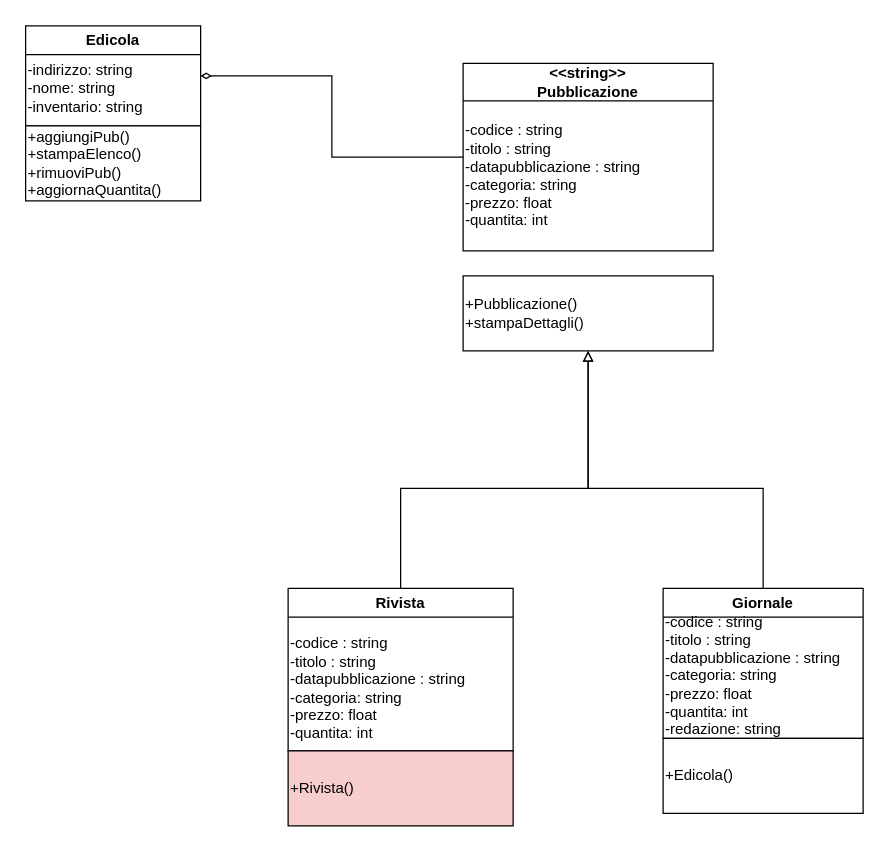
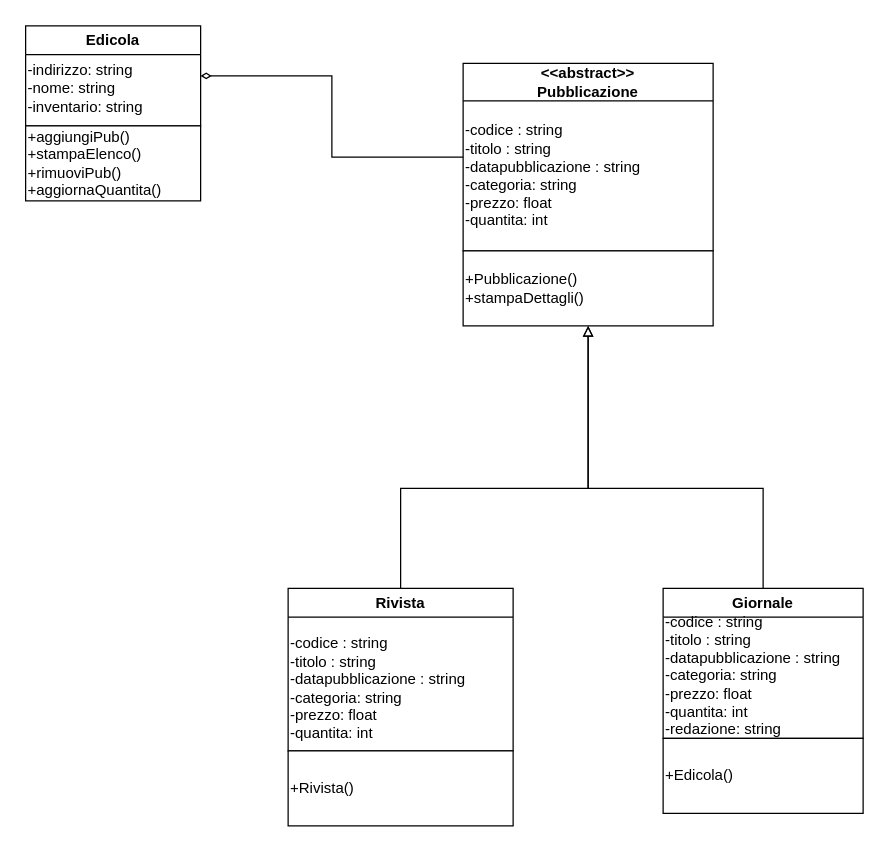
(588, 82) -> (588, 82)
(588, 313) -> (588, 288)
(401, 788) -> (401, 788)
